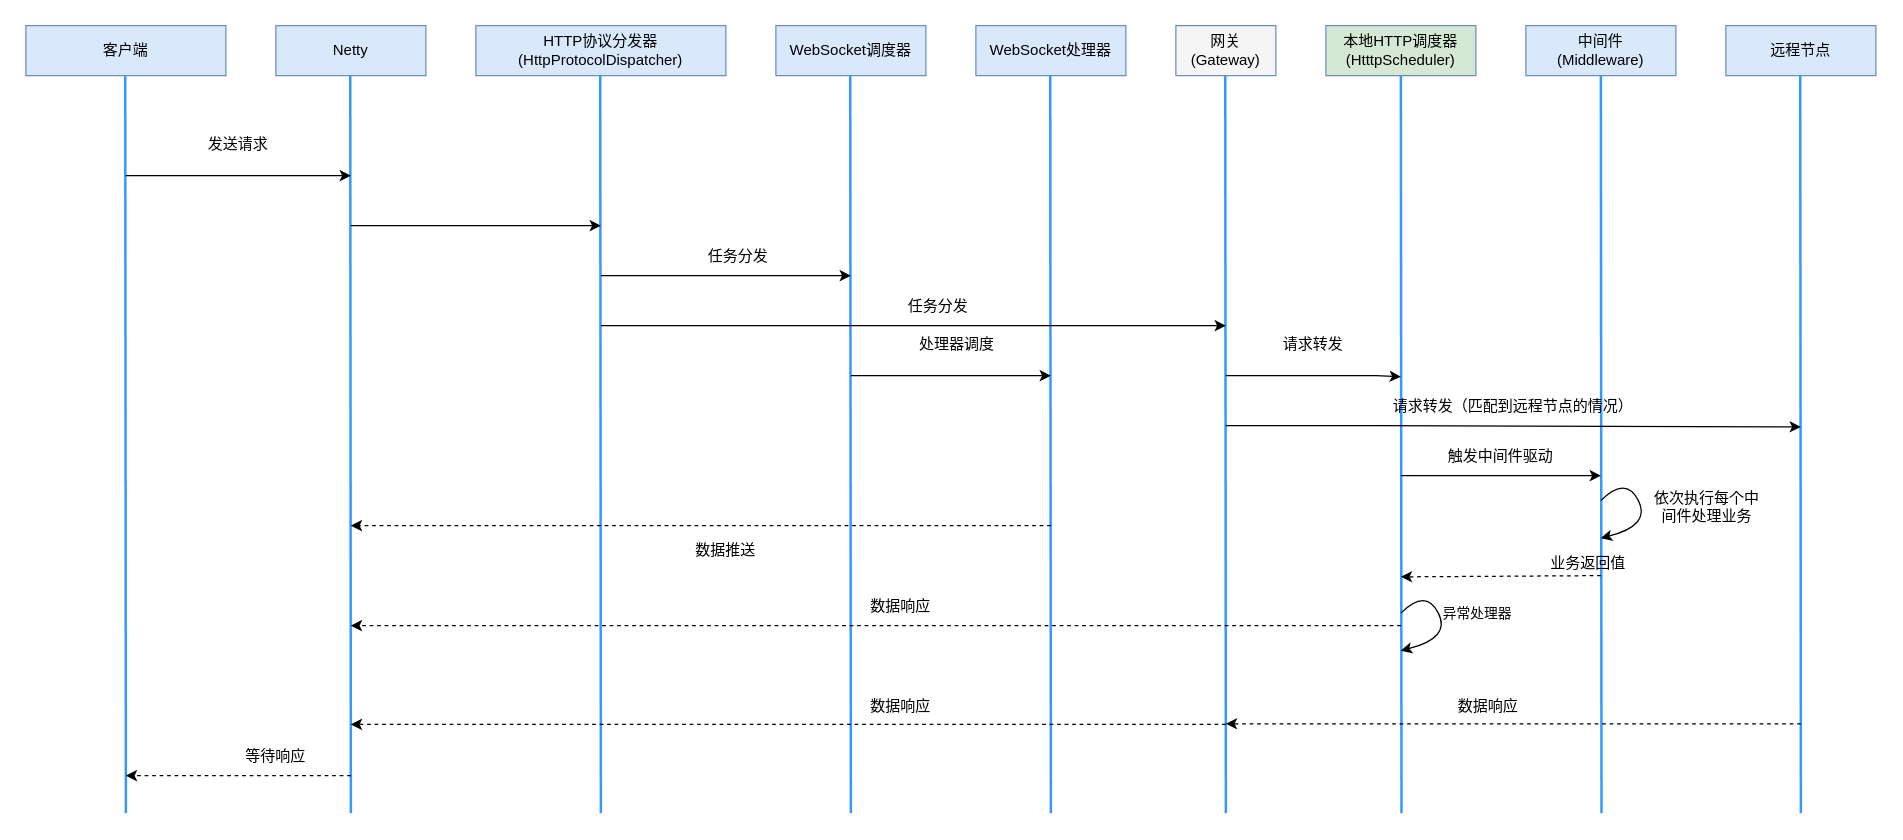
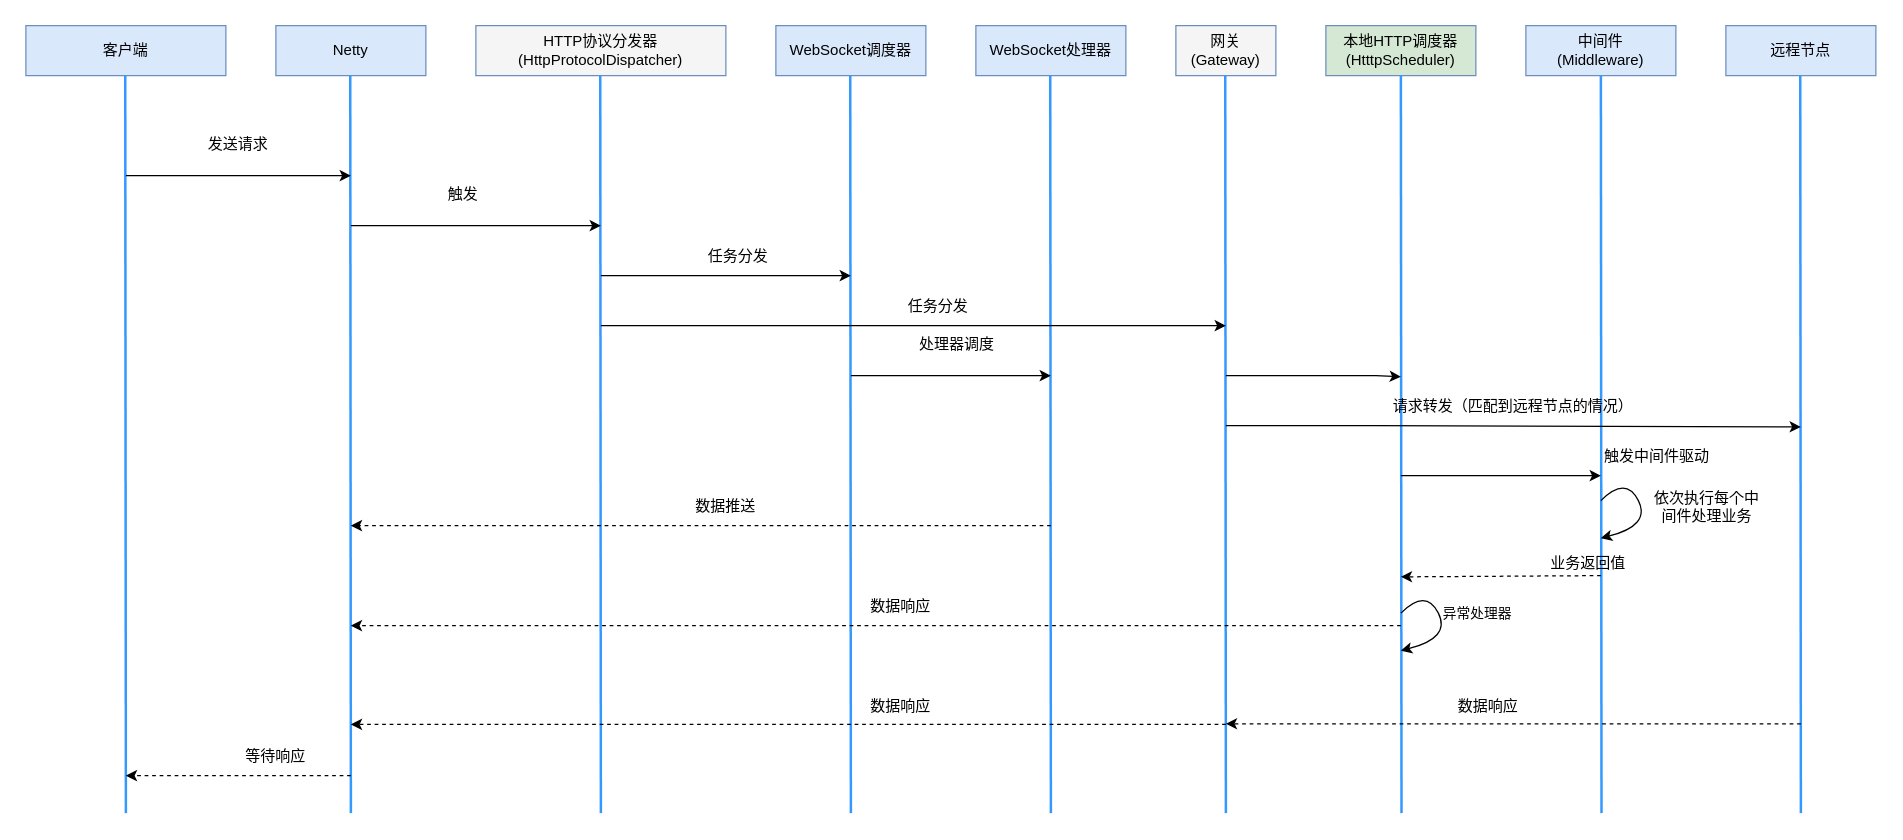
(601, 51) -> (601, 51)
none -> (463, 194)
(1313, 344) -> none
(1501, 457) -> (1657, 457)
(726, 551) -> (726, 507)
